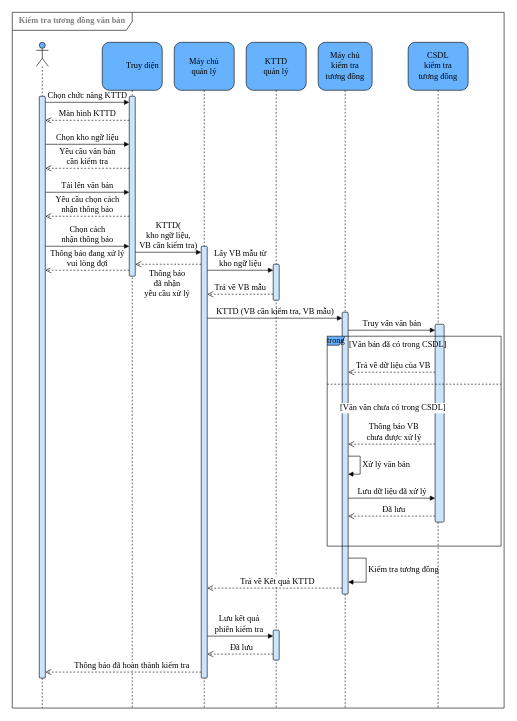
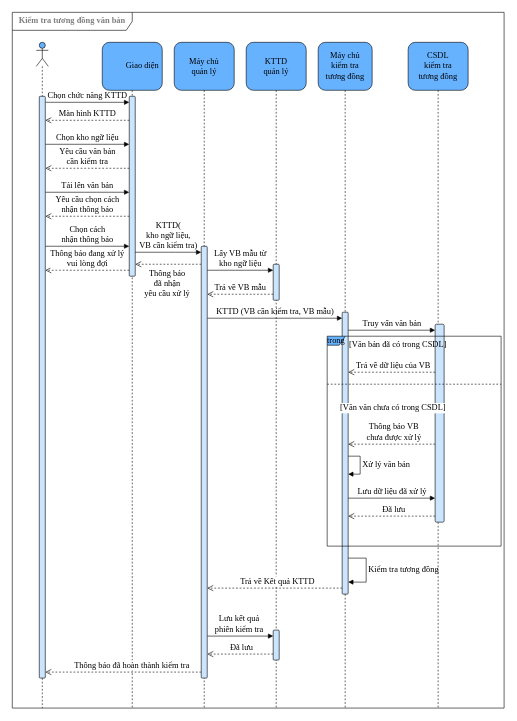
(142, 66) -> (143, 66)
